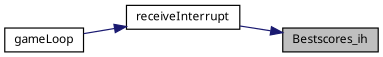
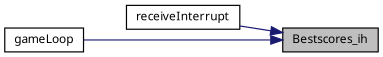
(99, 31) -> (177, 40)
